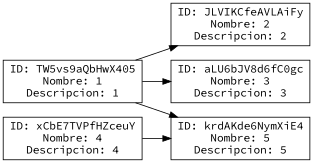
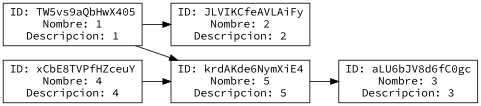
(153, 81) -> (320, 81)
(73, 138) -> (73, 81)
